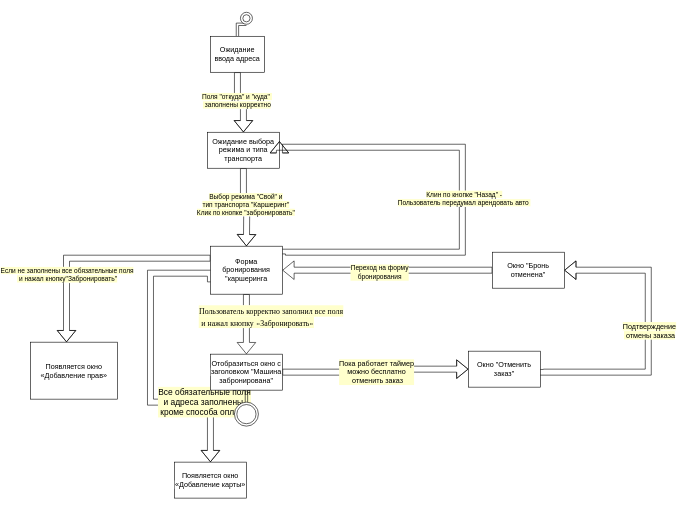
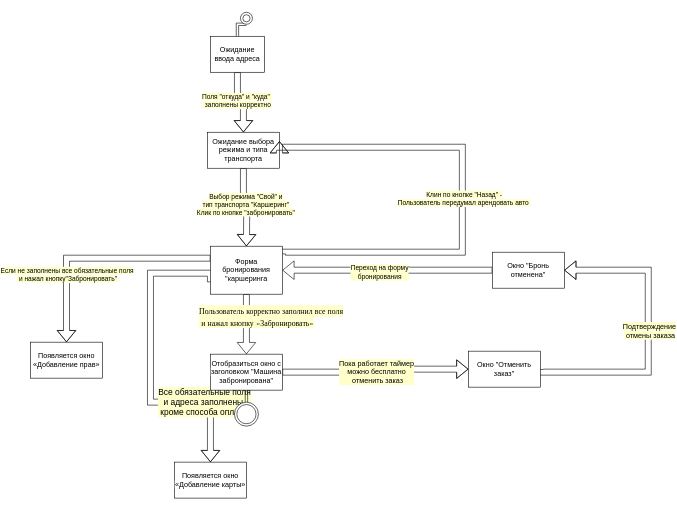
(74, 371) -> (66, 360)
